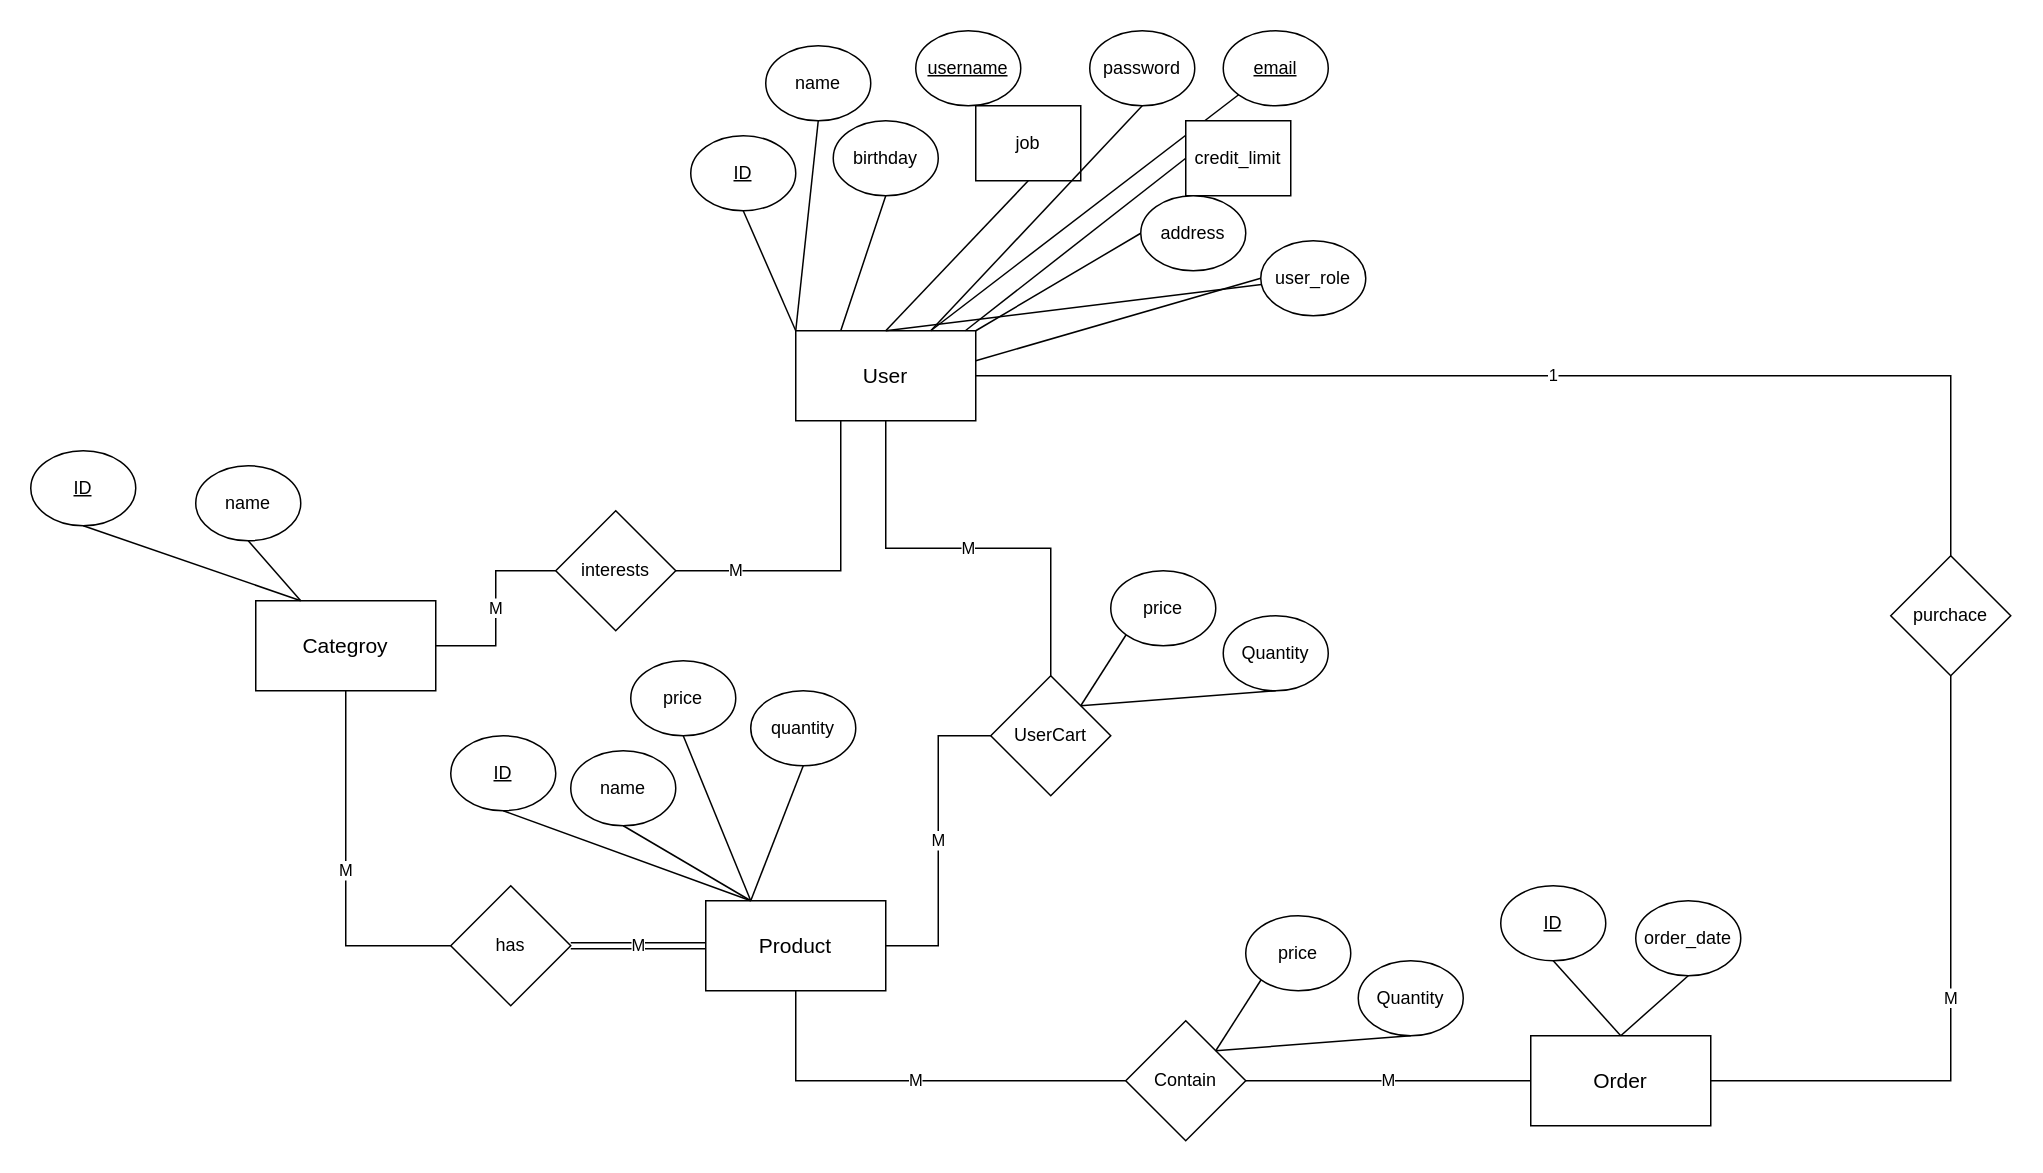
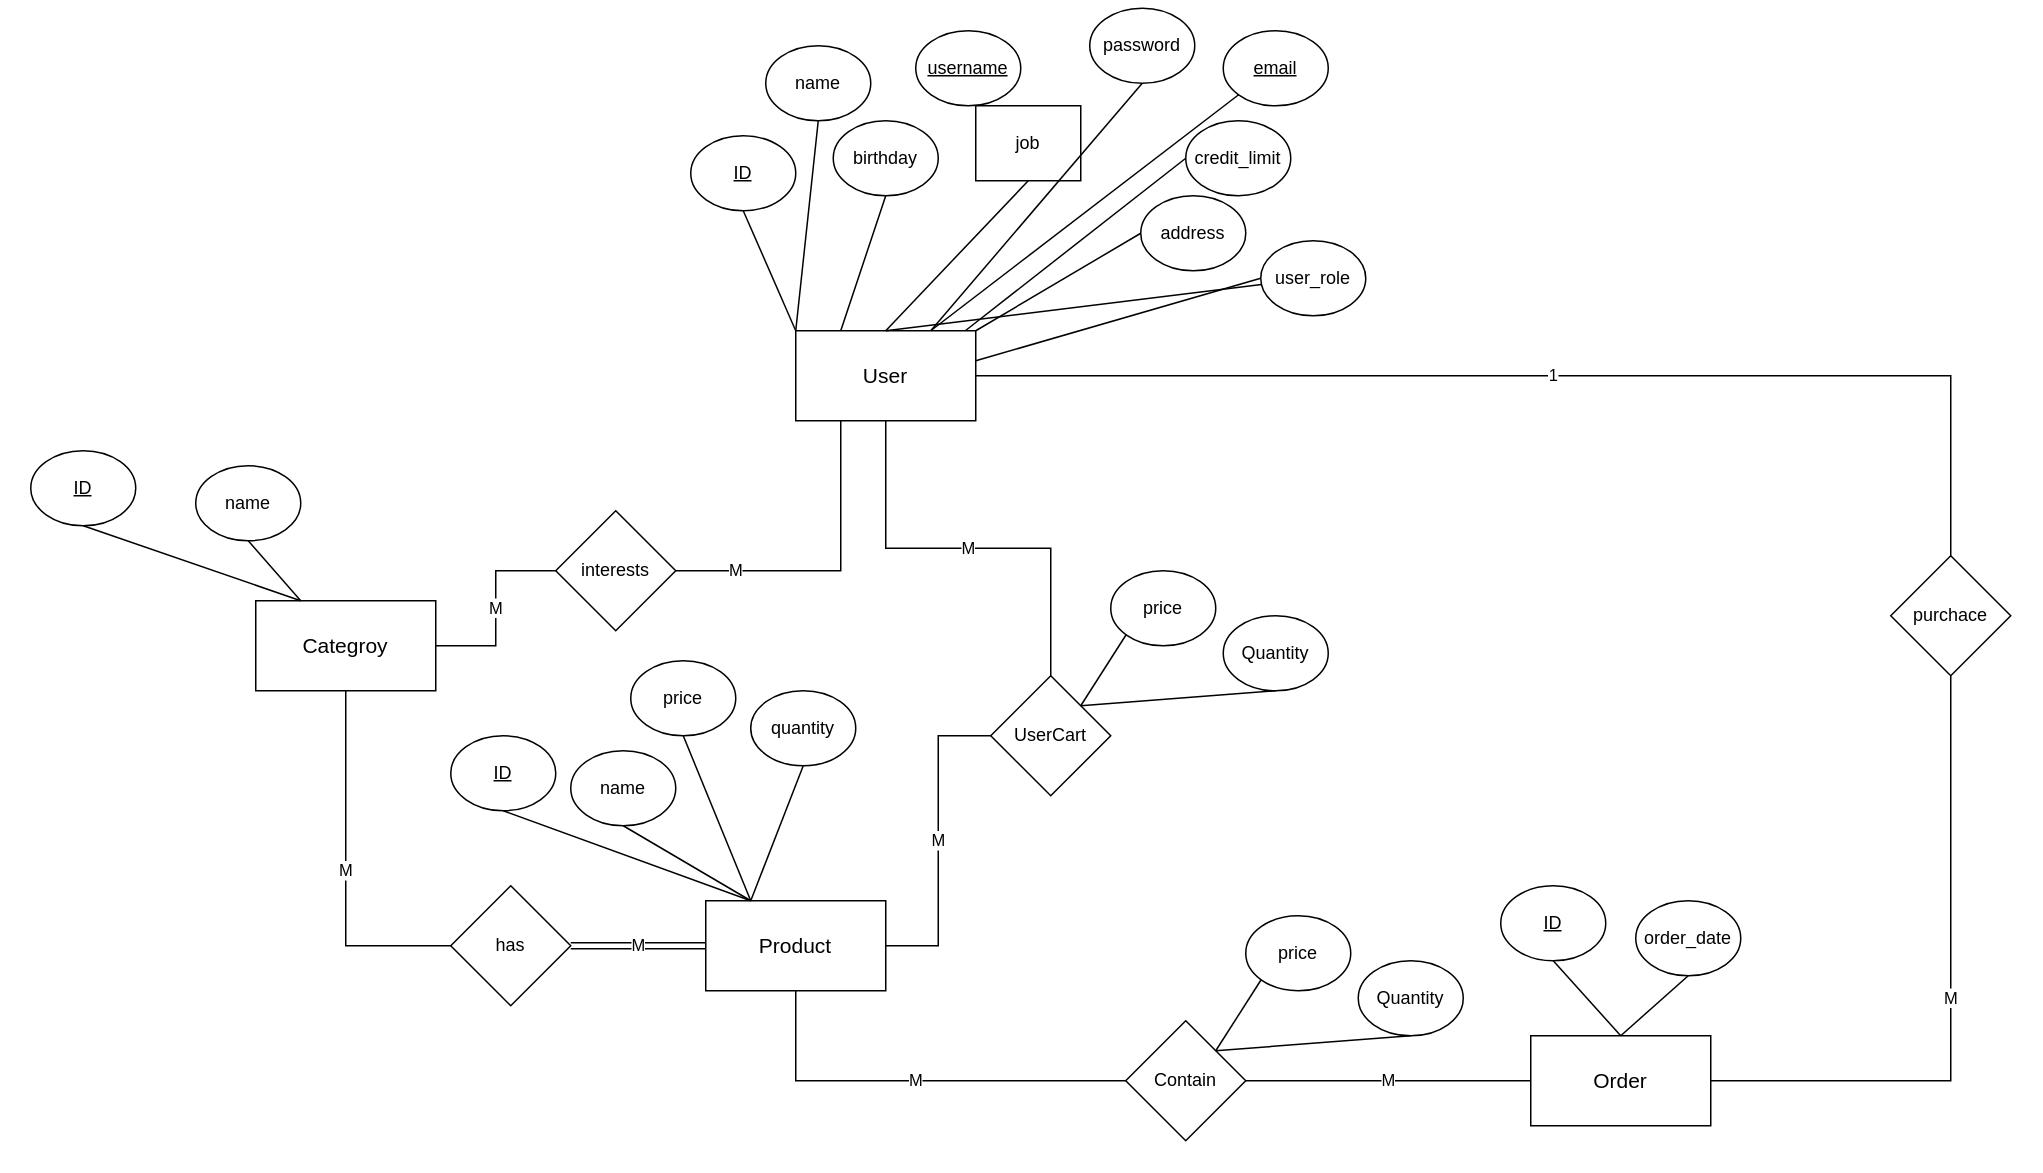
(1142, 68) -> (1142, 46)
(1238, 158) -> (1238, 158)
